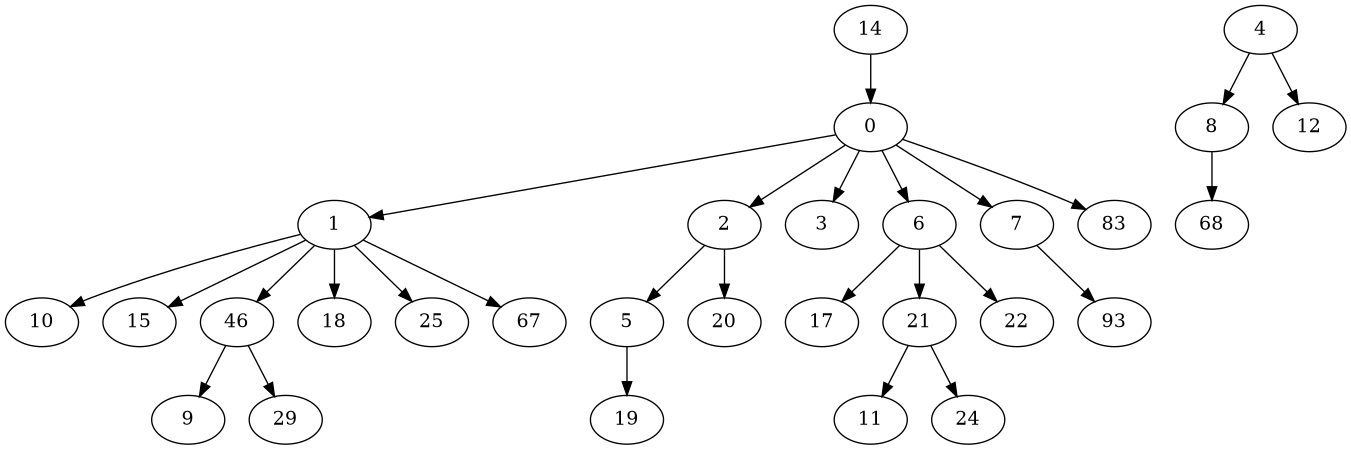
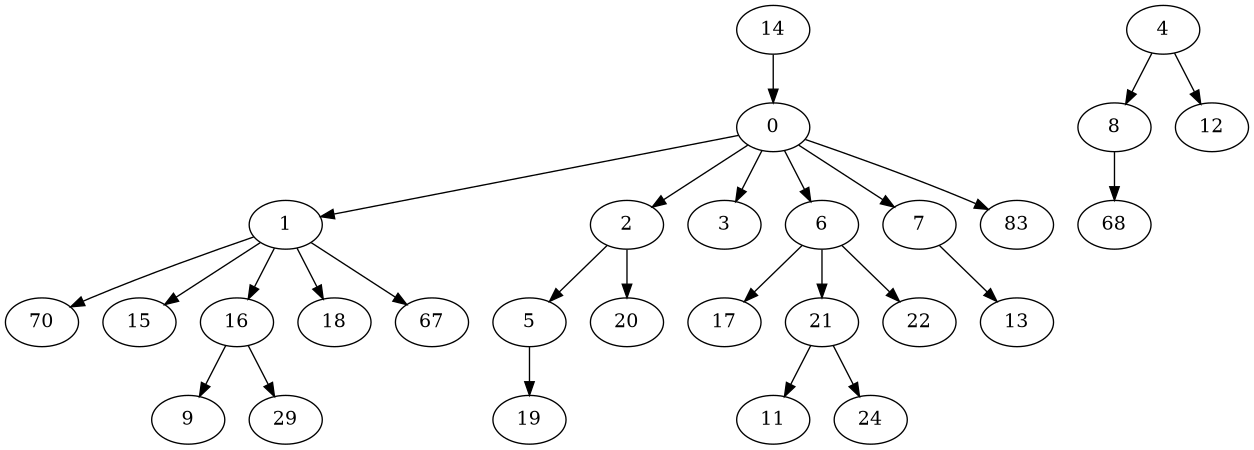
(42, 322) -> (42, 322)
(237, 322) -> (237, 322)
(432, 322) -> none
(1114, 322) -> (1017, 322)
